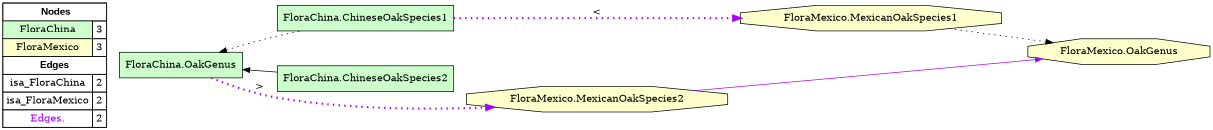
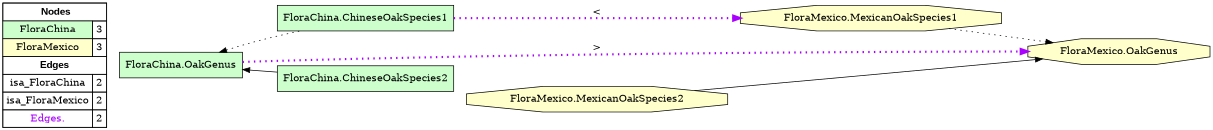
(865, 75) -> (865, 75)
(347, 106) -> (632, 54)
